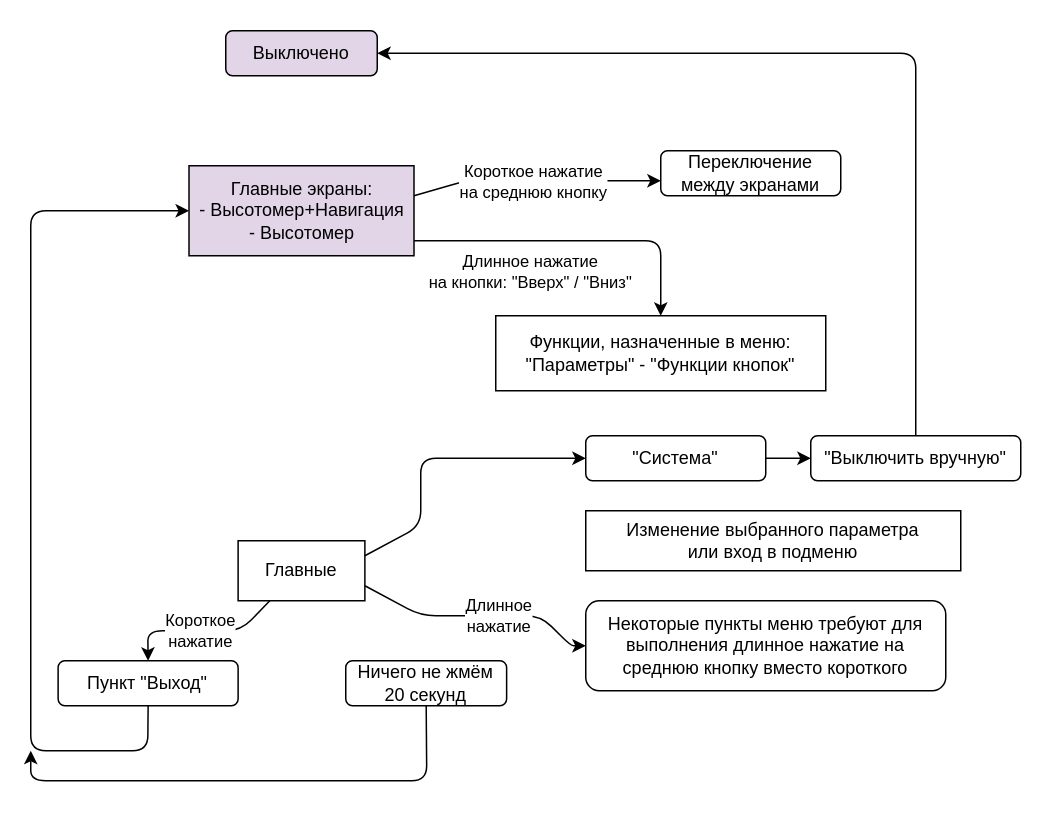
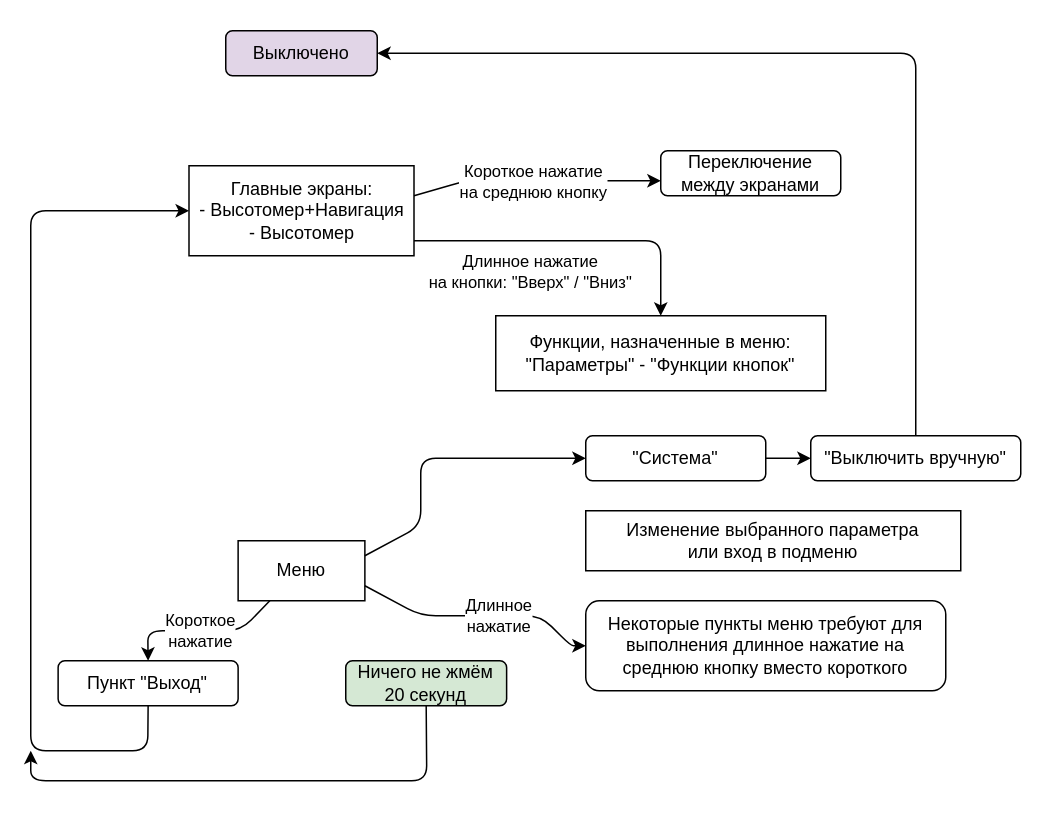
(302, 211) -> (302, 211)
(302, 571) -> (302, 571)
(426, 683) -> (426, 683)
